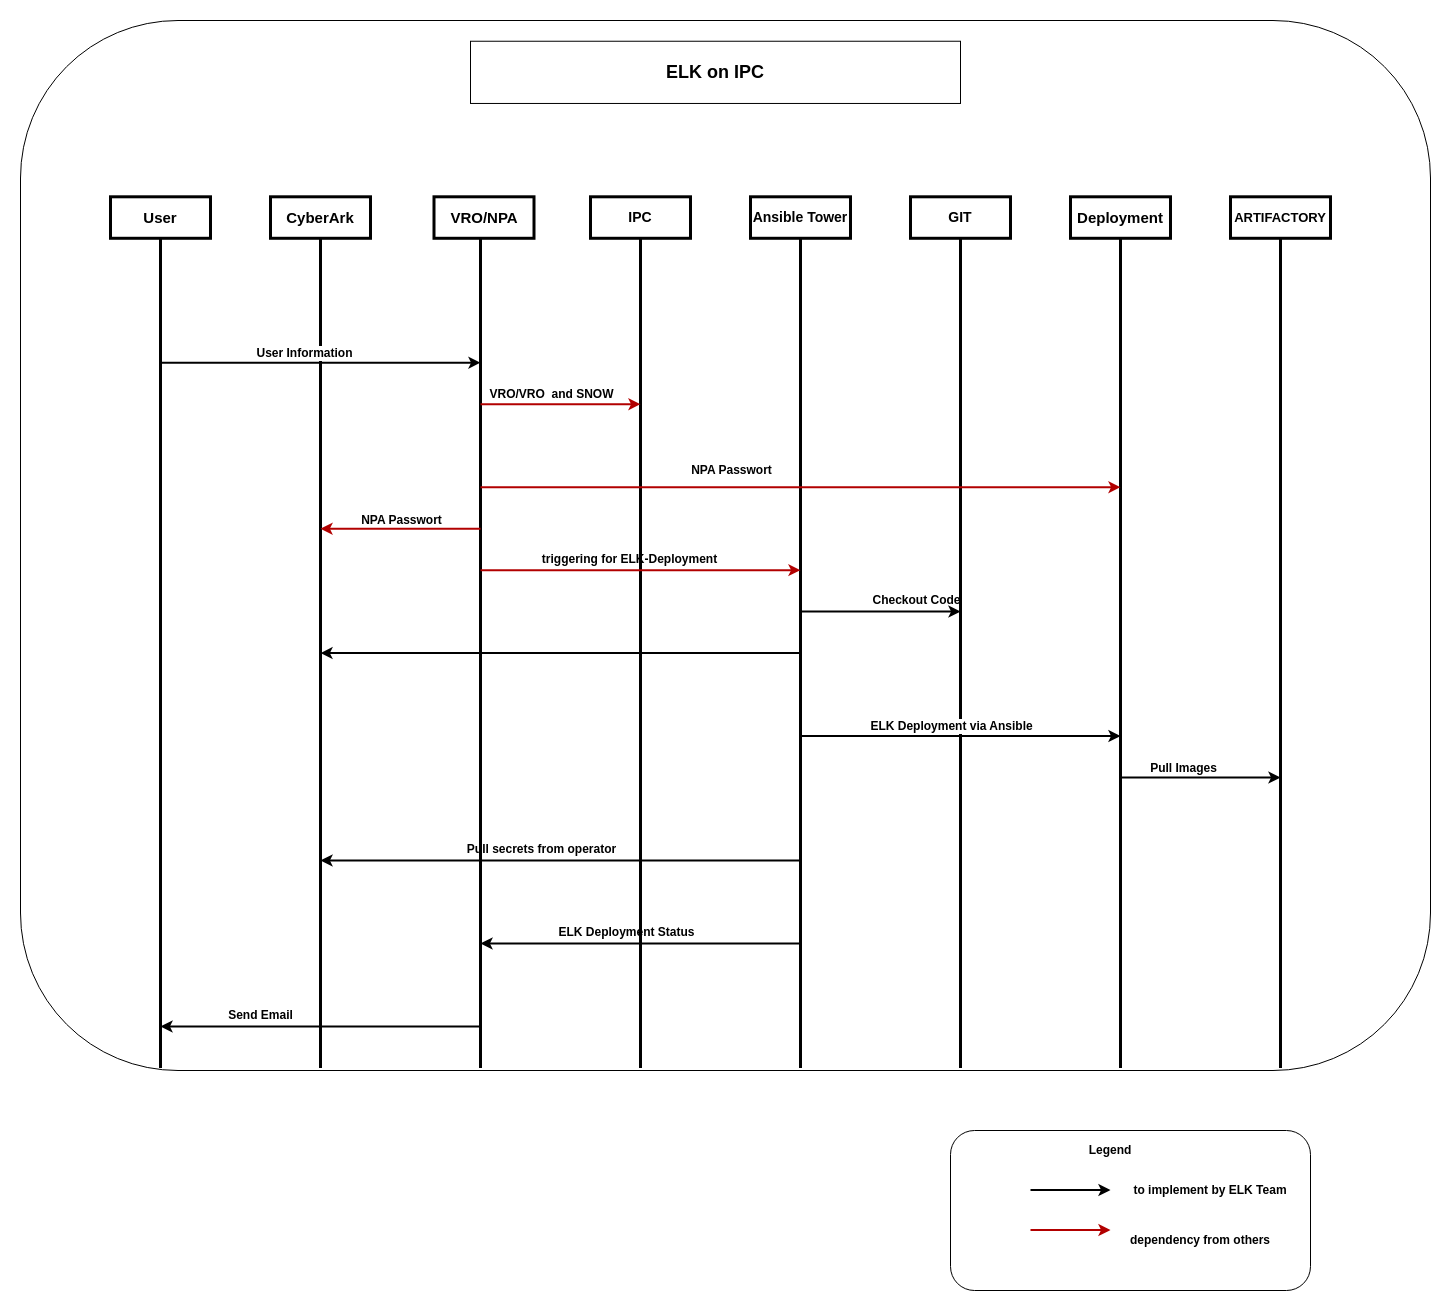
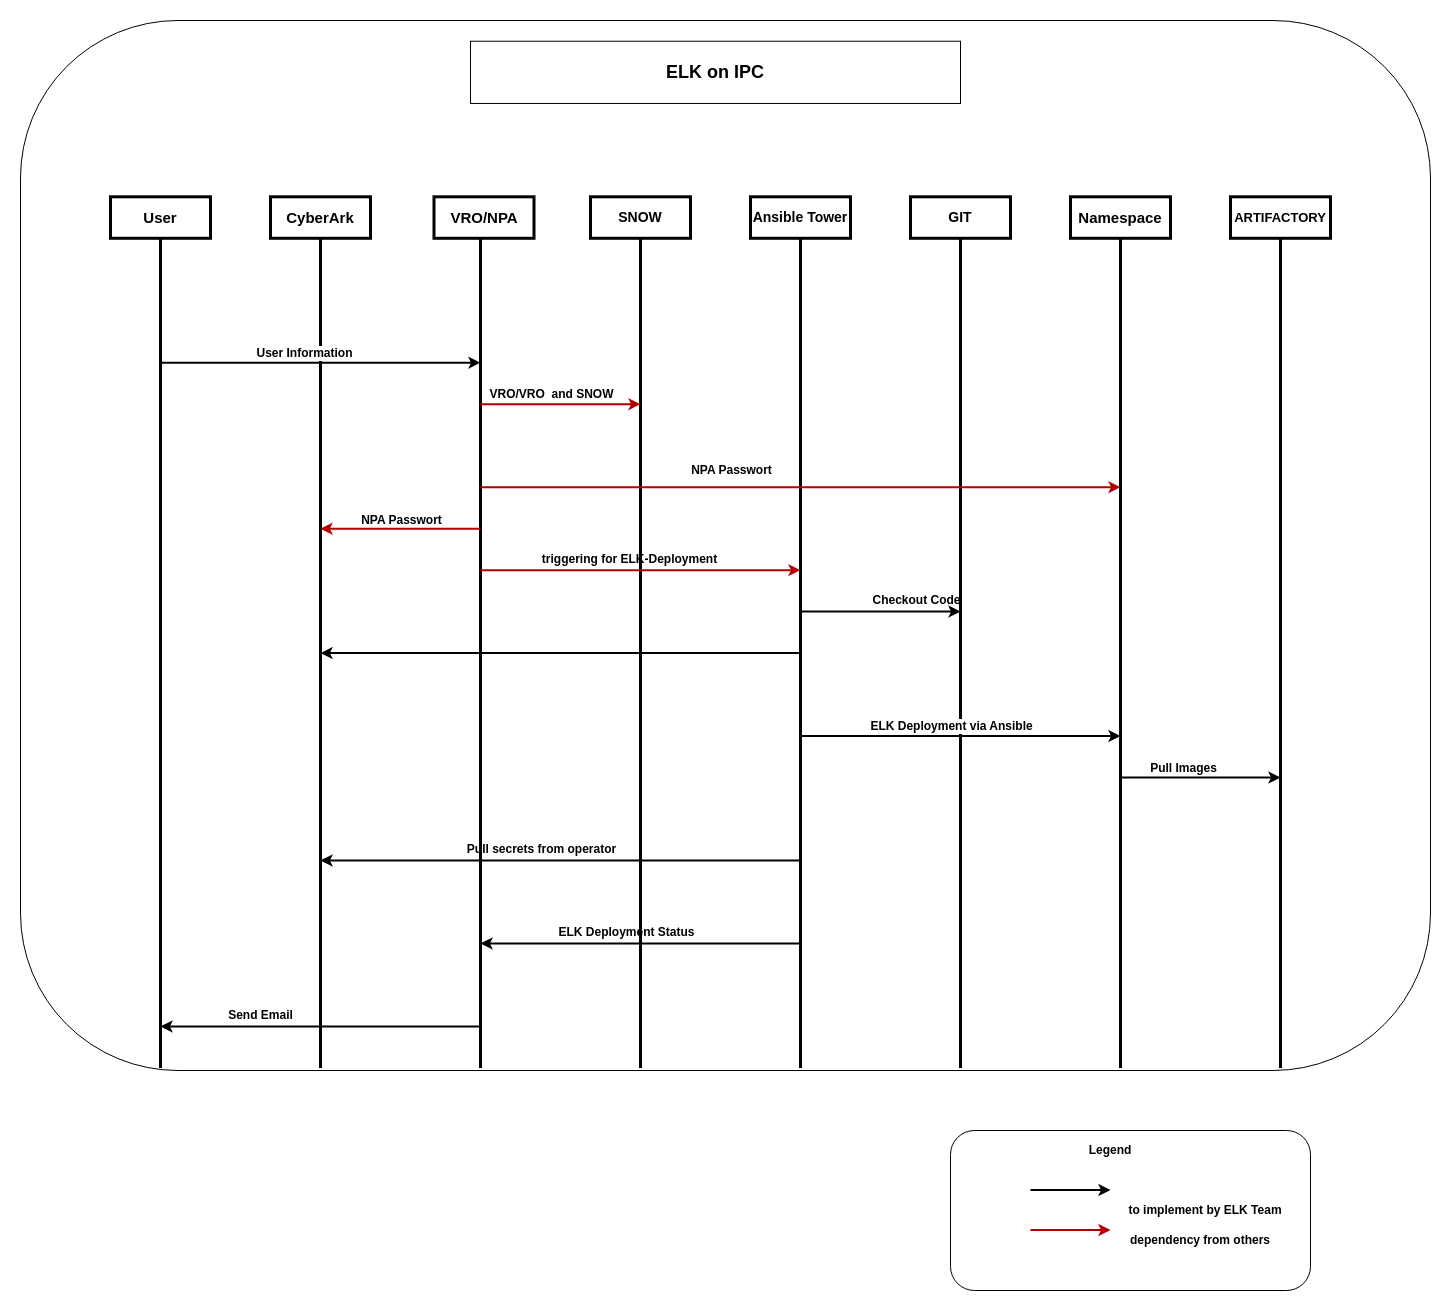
(641, 218) -> (641, 218)
(1121, 218) -> (1121, 218)
(1211, 1191) -> (1206, 1211)
